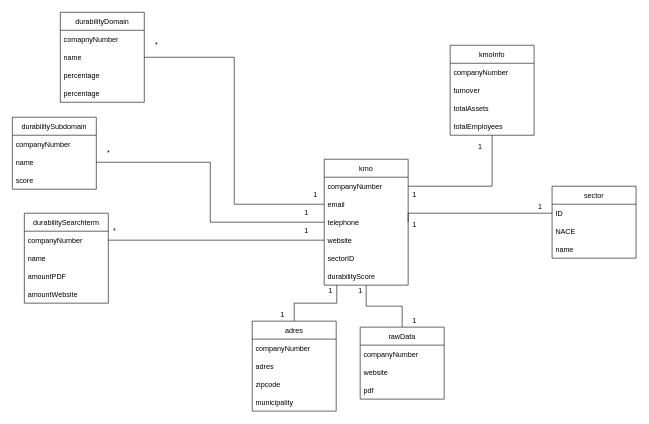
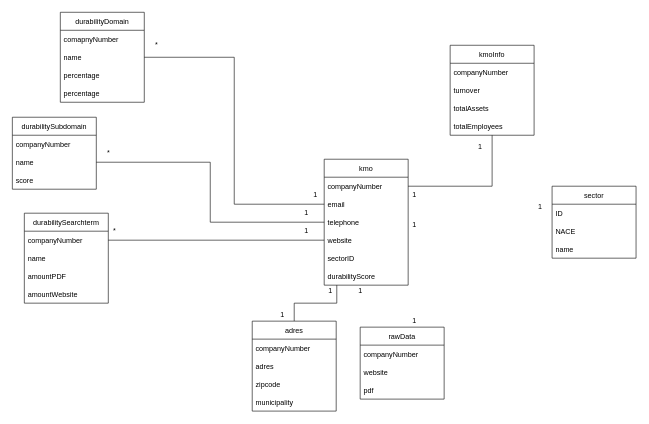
(480, 213) -> none
(385, 306) -> none
